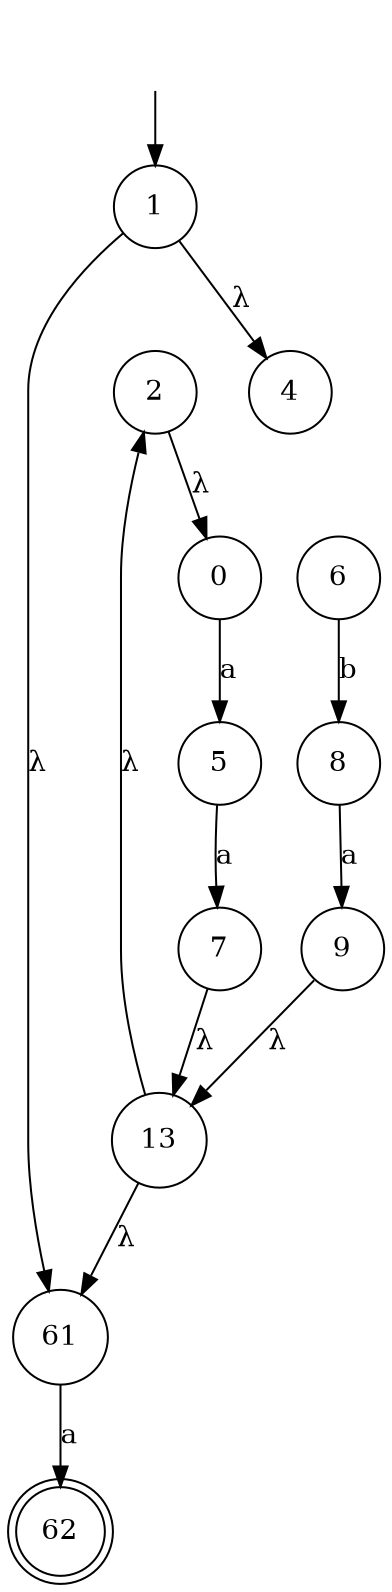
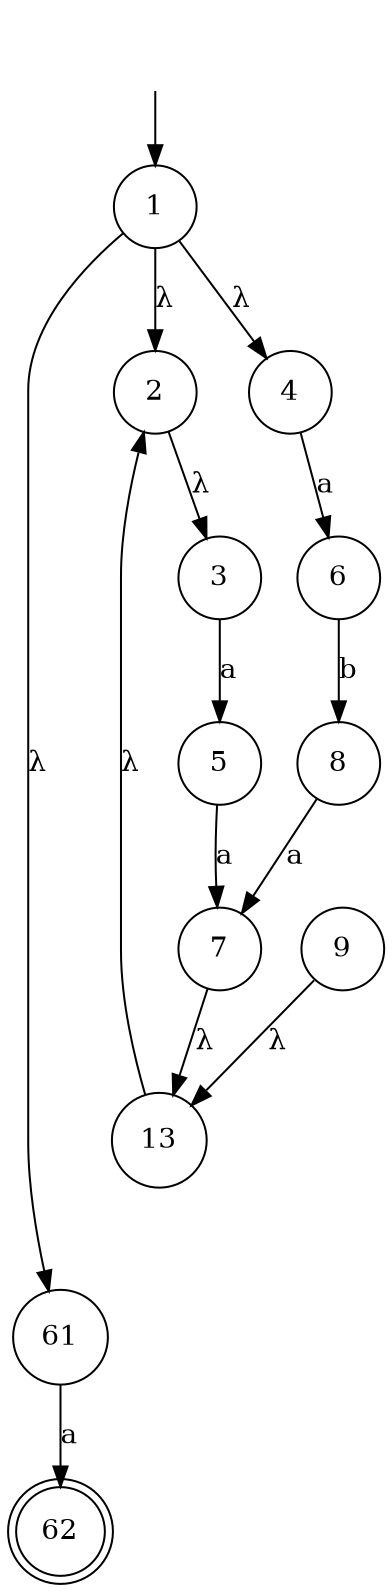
none -> (155, 289)
none -> (312, 475)
(220, 578) -> (220, 578)
(341, 846) -> (285, 847)
(115, 1229) -> none
